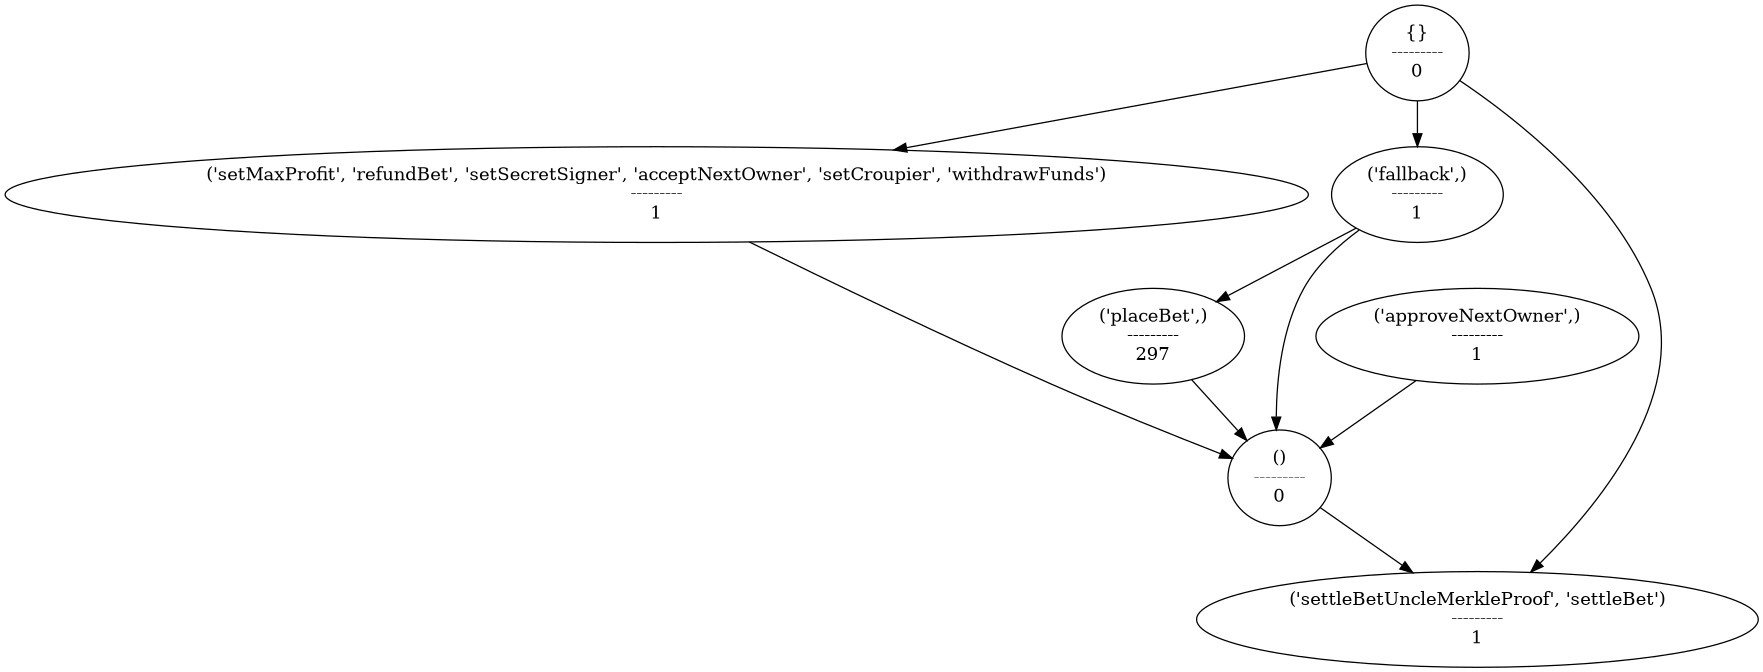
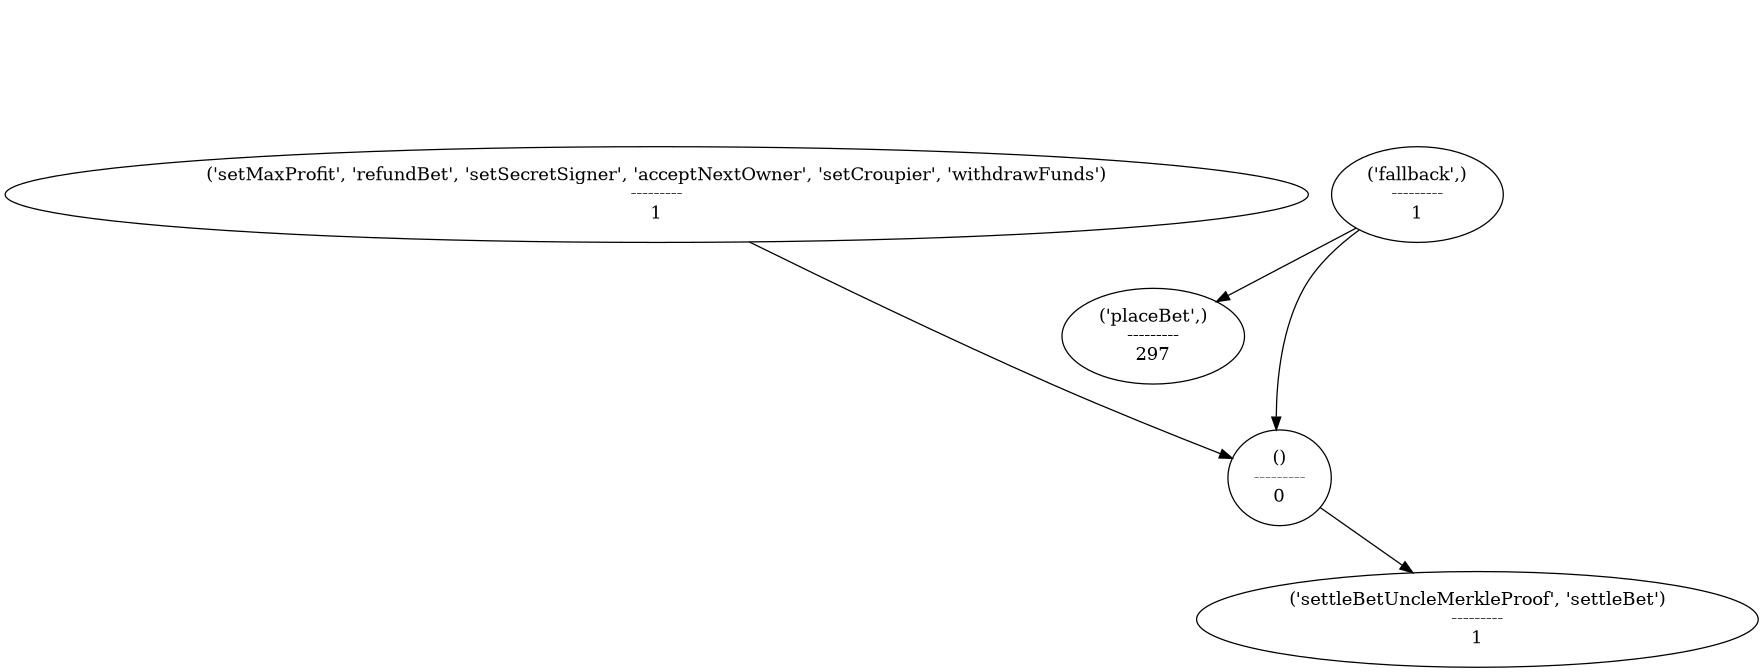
(1417, 53) -> none
(1477, 336) -> none
(1215, 405) -> none
